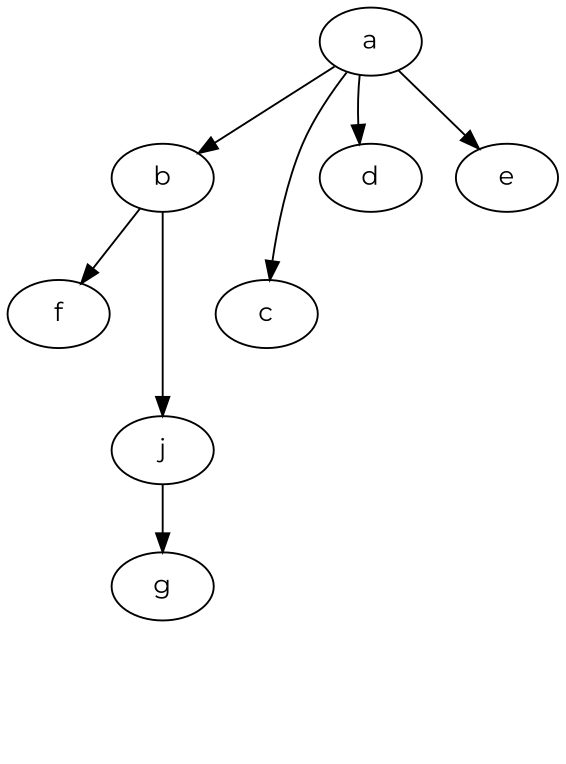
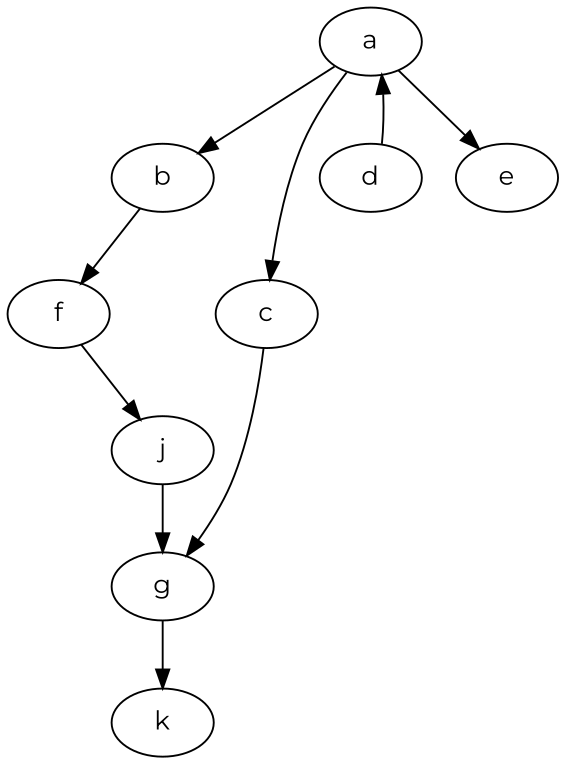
(358, 100) -> (383, 119)
(163, 304) -> (105, 375)
none -> (244, 449)
none -> (163, 723)
